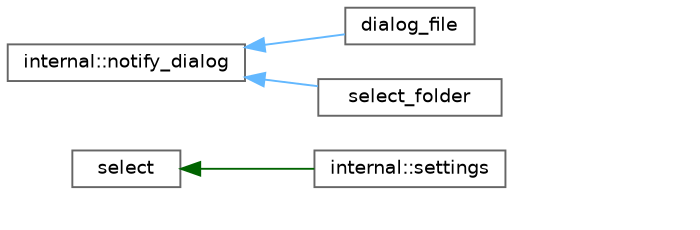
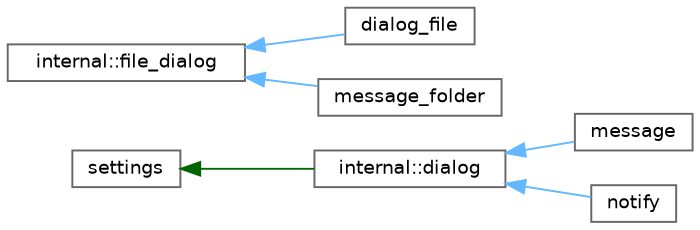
(126, 63) -> (126, 63)
(410, 97) -> (410, 97)
none -> (634, 132)
(126, 169) -> (126, 169)
(410, 169) -> (410, 169)
none -> (634, 204)
